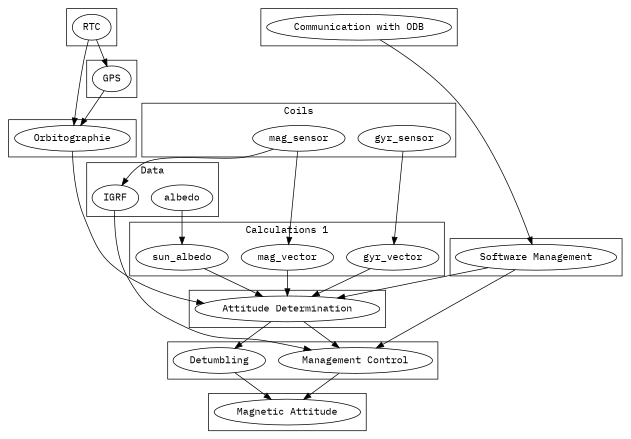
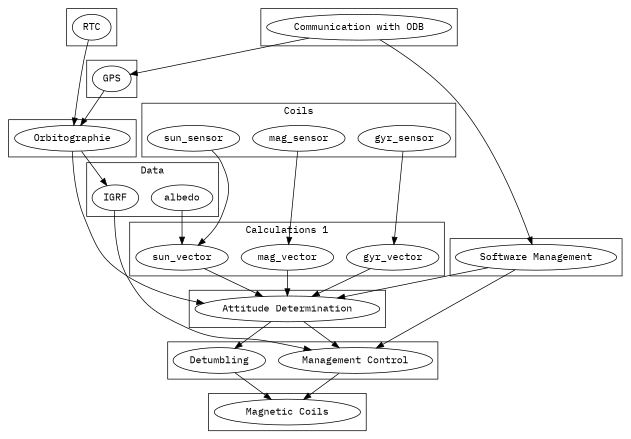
(101, 50) -> (223, 56)
none -> (194, 138)
(197, 158) -> (94, 168)
(182, 257) -> (182, 257)
(287, 412) -> (287, 412)
